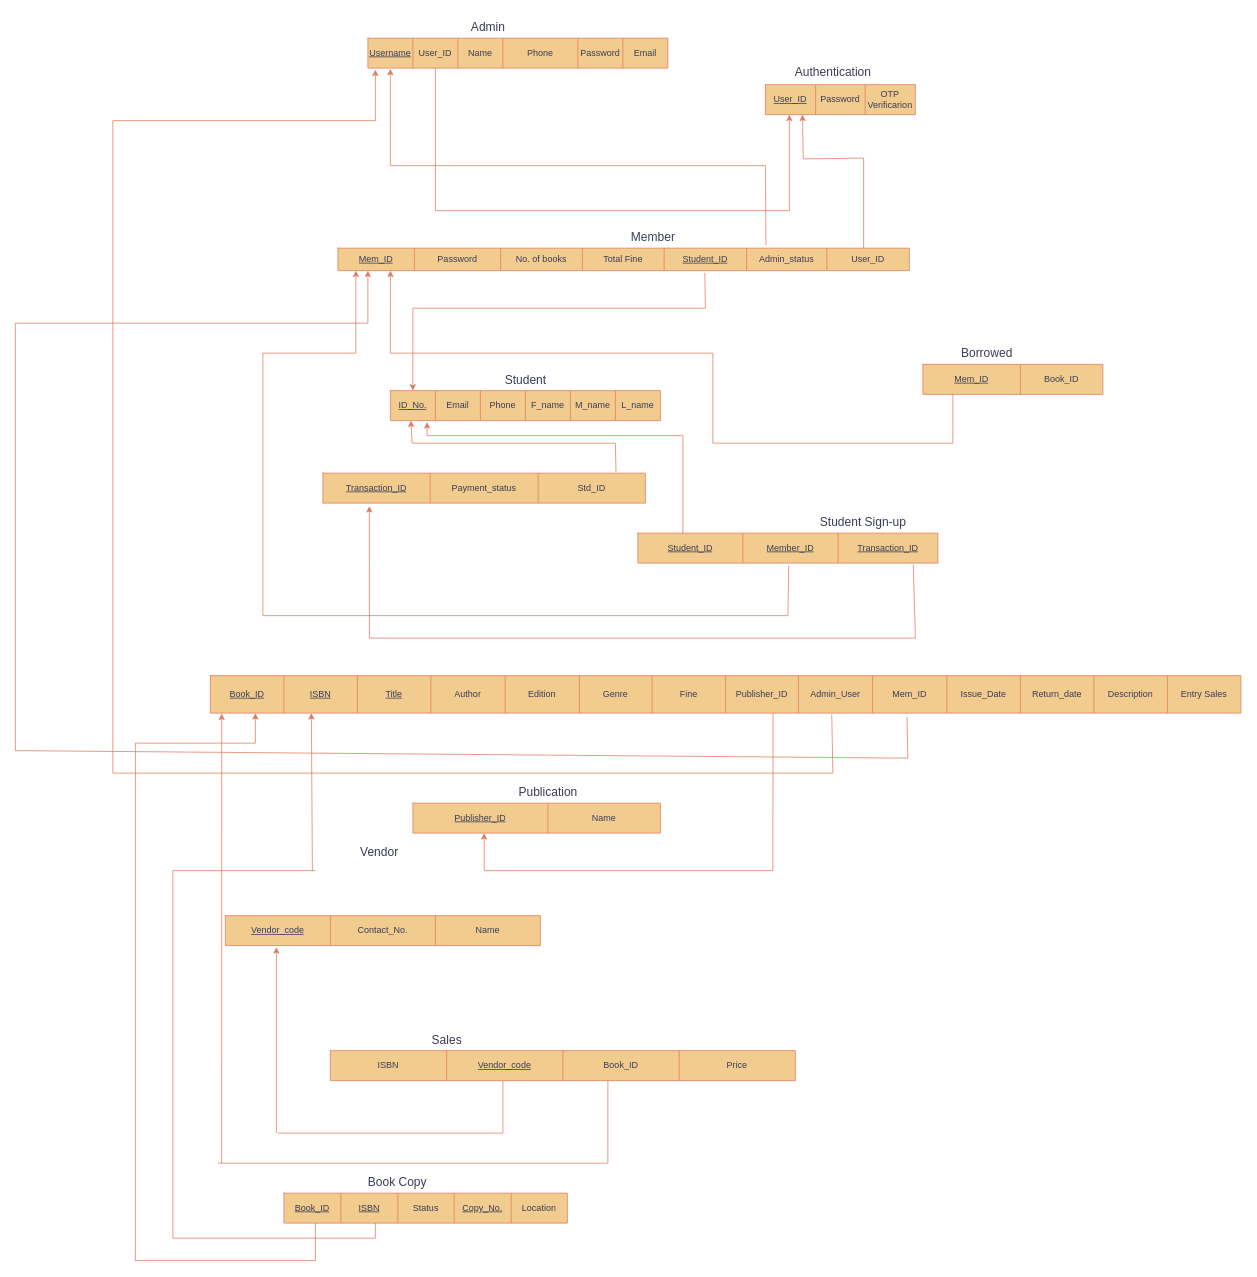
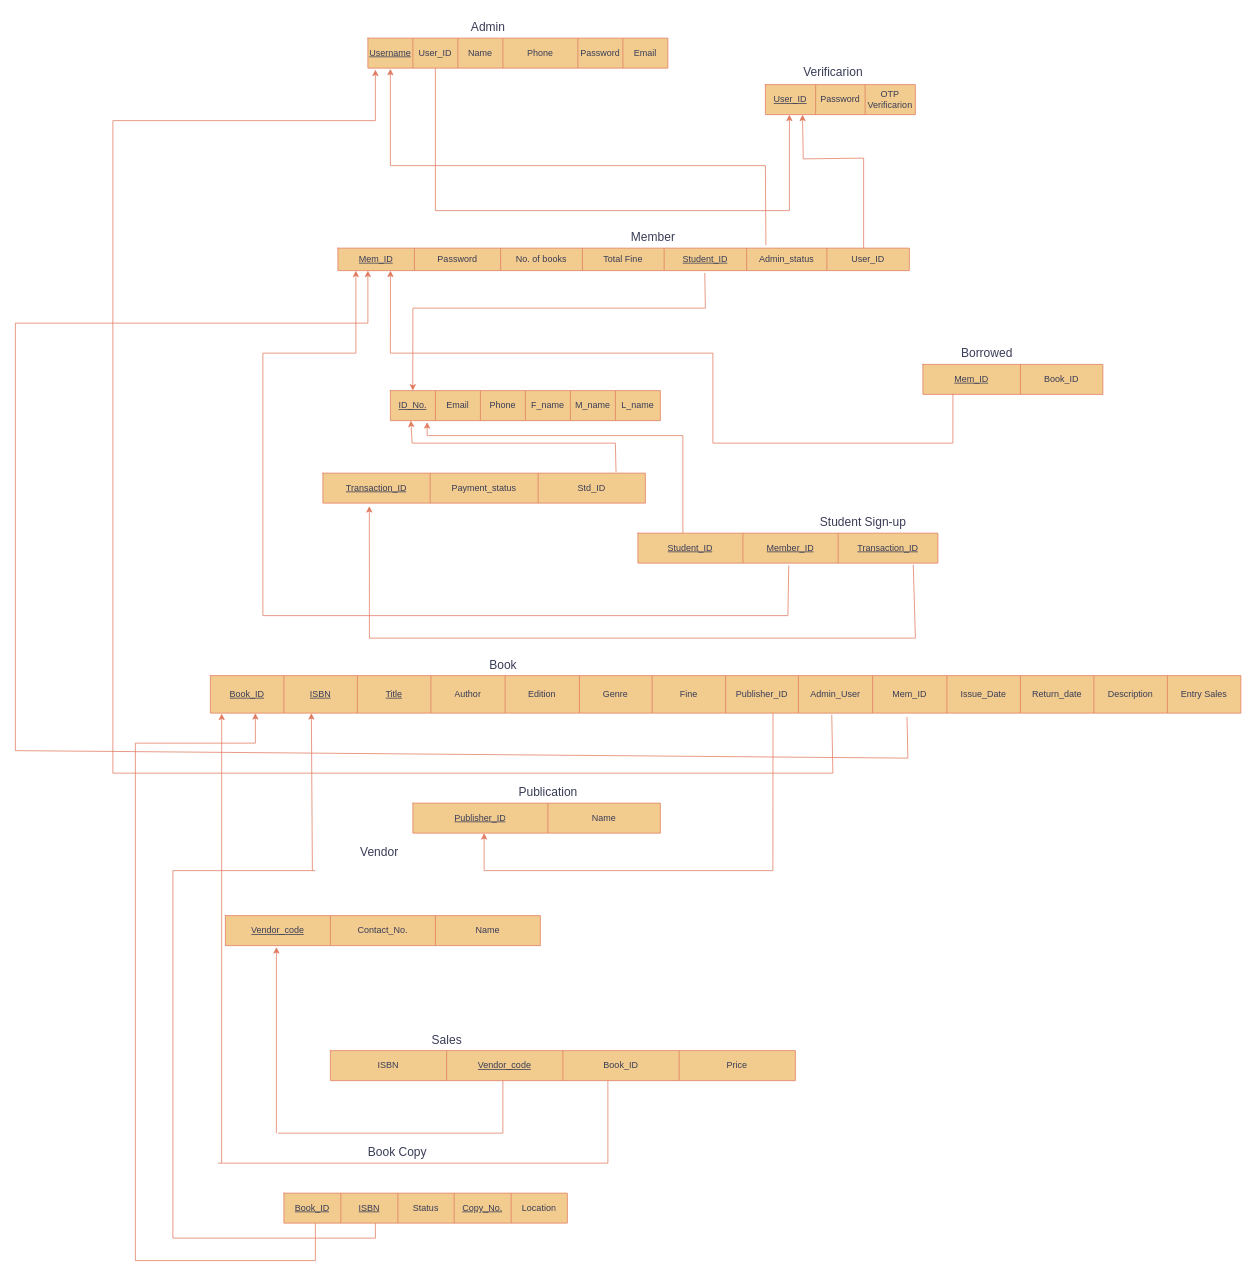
(833, 72) -> (833, 72)
(525, 379) -> none
none -> (503, 664)
(397, 1182) -> (397, 1152)
